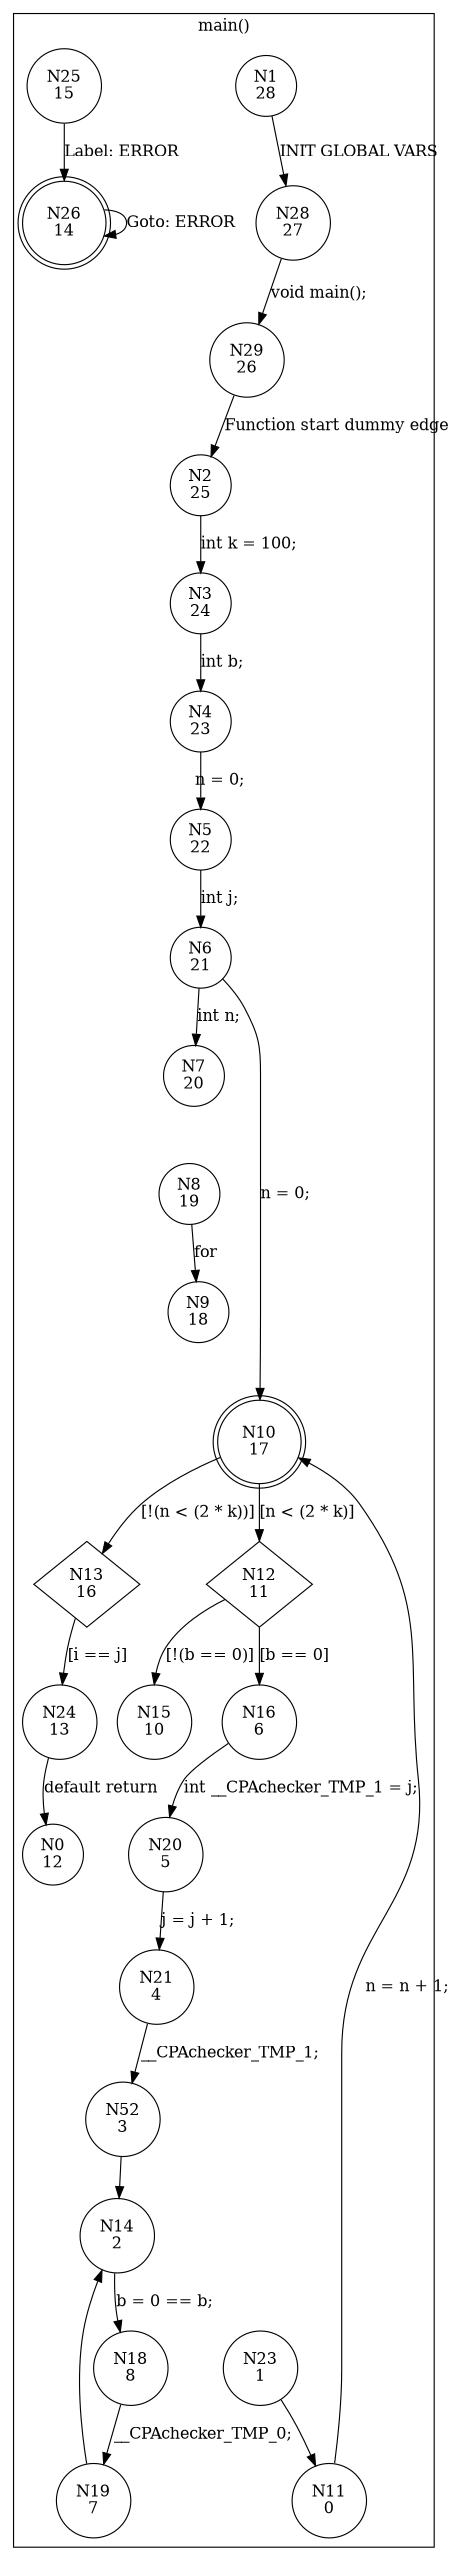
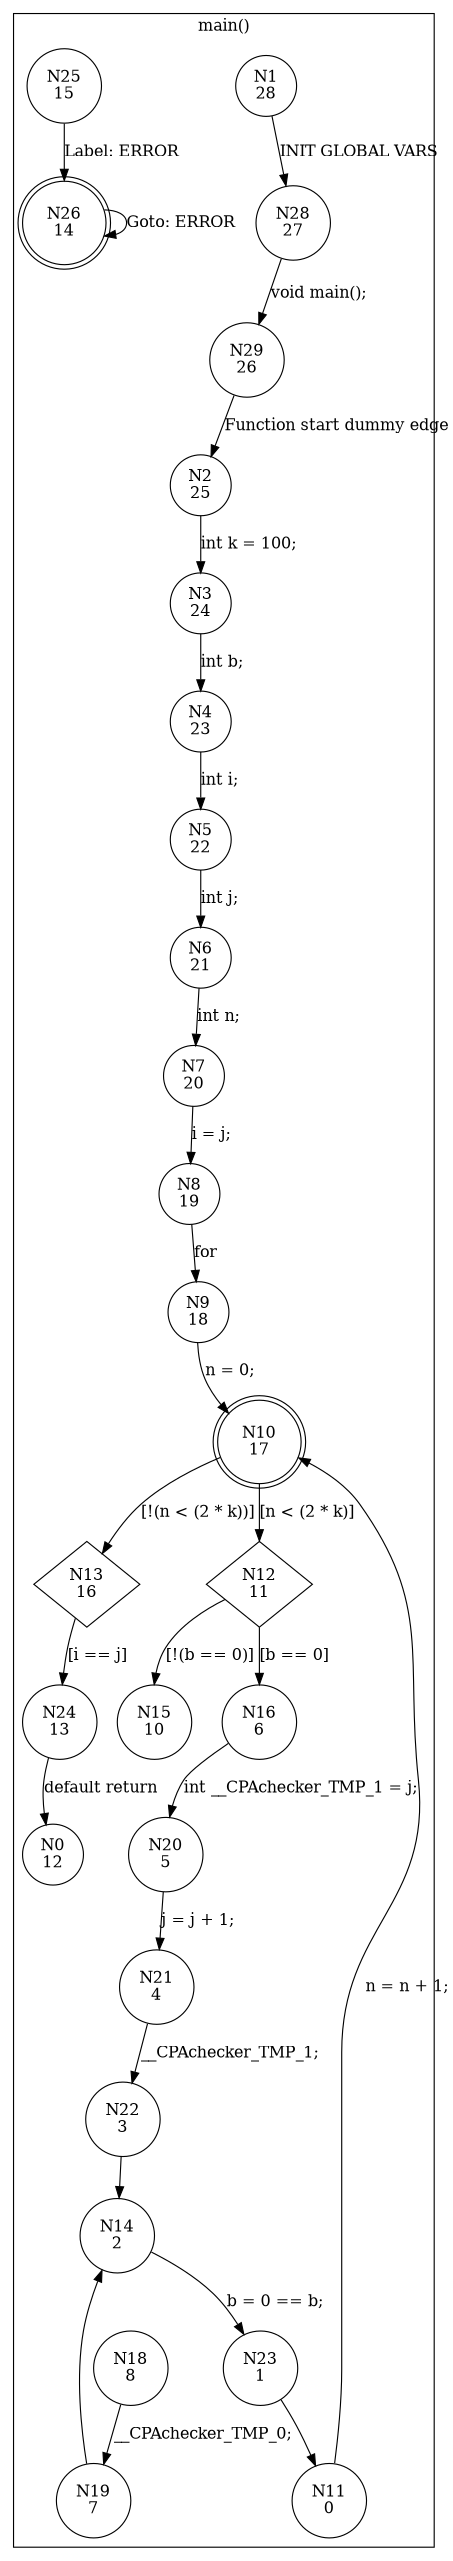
(220, 781) -> (220, 781)
none -> (192, 1129)
(261, 1178) -> (204, 1376)
(123, 2119) -> (123, 2119)
(115, 2297) -> (200, 2282)
